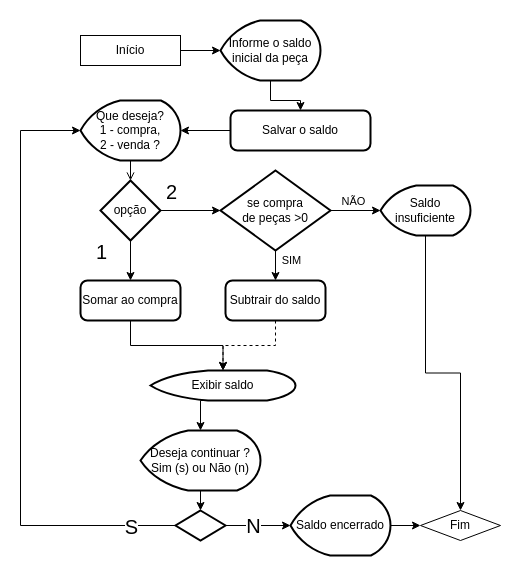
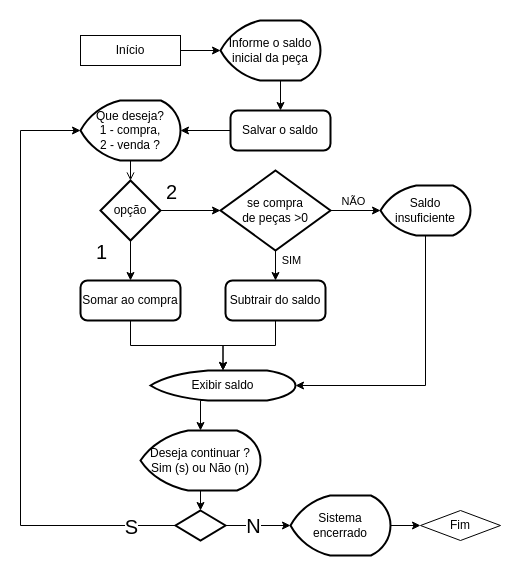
(301, 131) -> (281, 131)
(262, 346) -> (262, 346)
(461, 420) -> (371, 386)
(341, 526) -> (341, 526)
